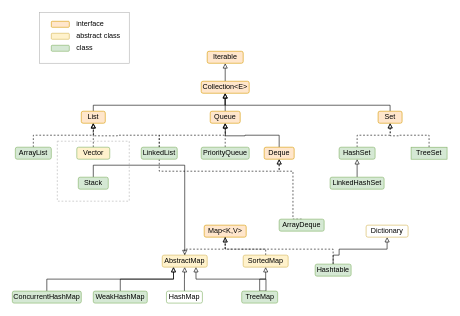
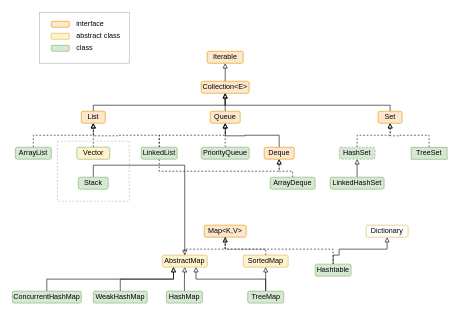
(357, 153) -> (357, 153)
(302, 225) -> (293, 183)
(185, 297) -> (185, 297)
(260, 297) -> (266, 297)
